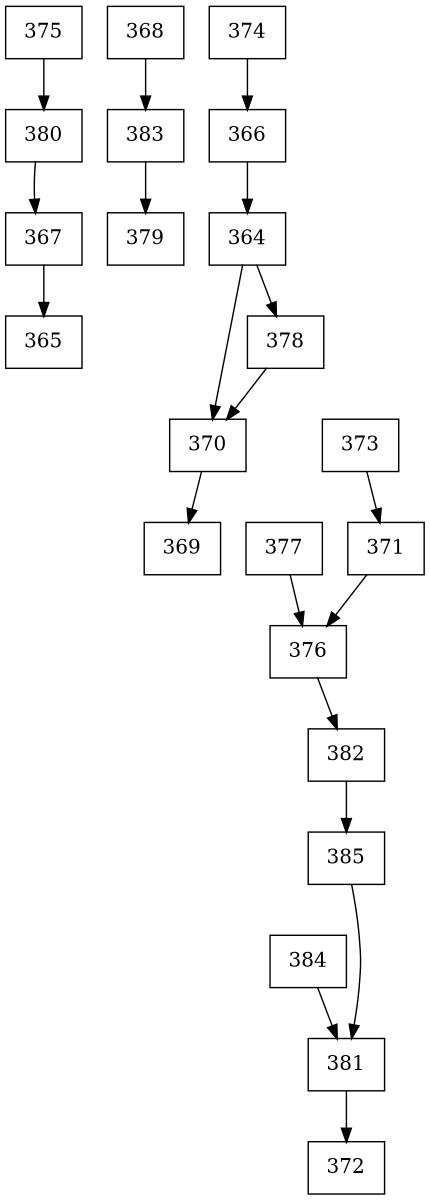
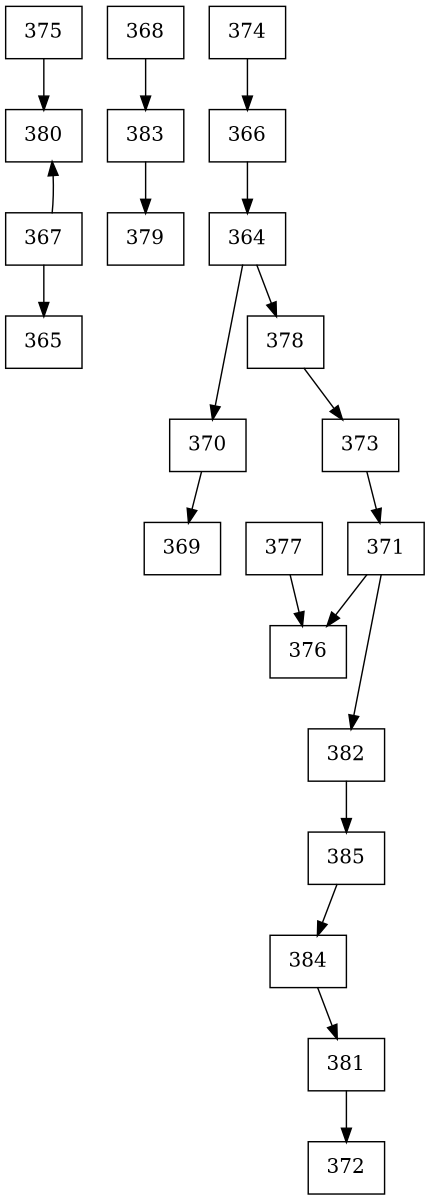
(34, 180) -> (53, 195)
(251, 388) -> (319, 388)
(325, 697) -> (368, 645)
(360, 954) -> (330, 903)
